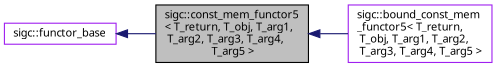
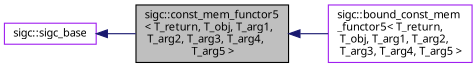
(60, 34) -> (50, 34)
